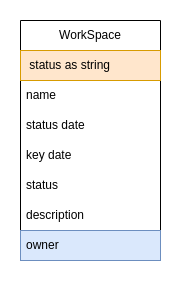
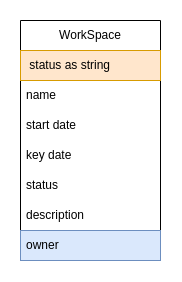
(62, 126) -> (59, 126)
